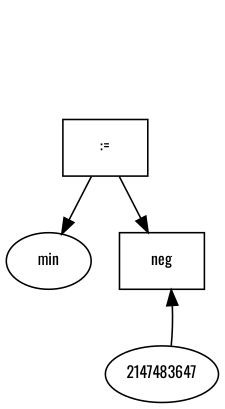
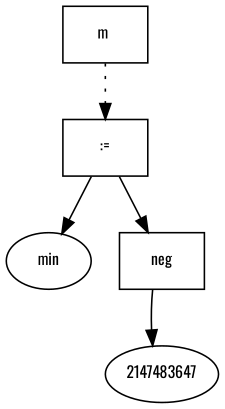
none -> (105, 35)
(172, 326) -> (151, 310)
